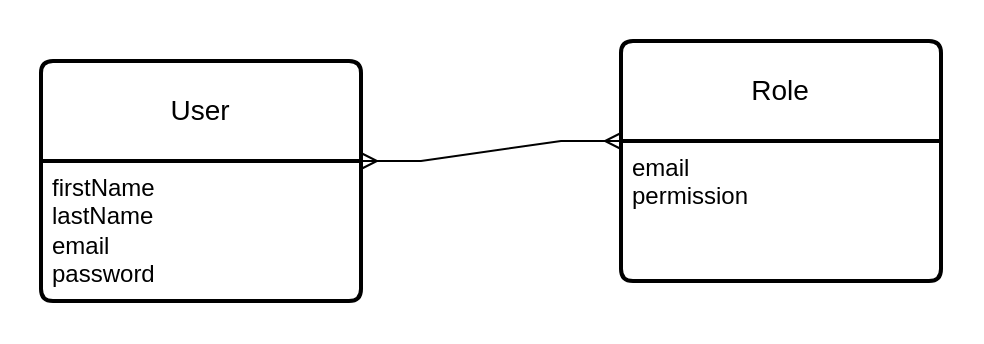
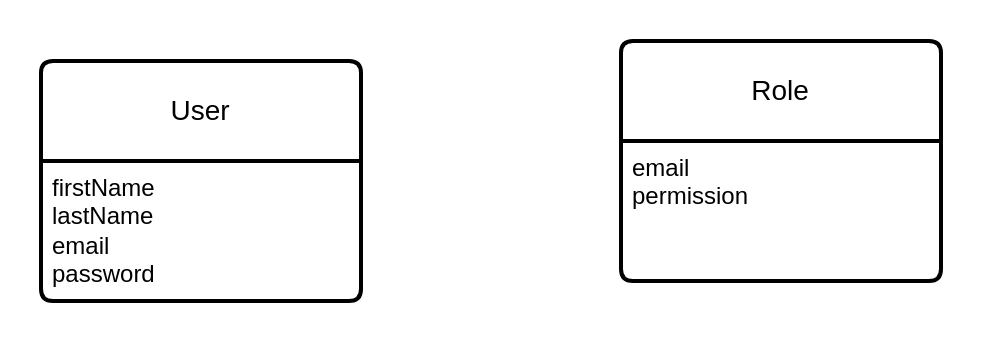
(491, 151) -> none
